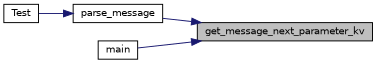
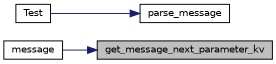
(177, 20) -> none
(118, 50) -> (33, 50)
